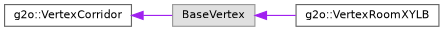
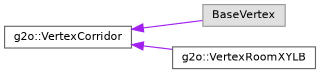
(281, 15) -> (158, 48)
